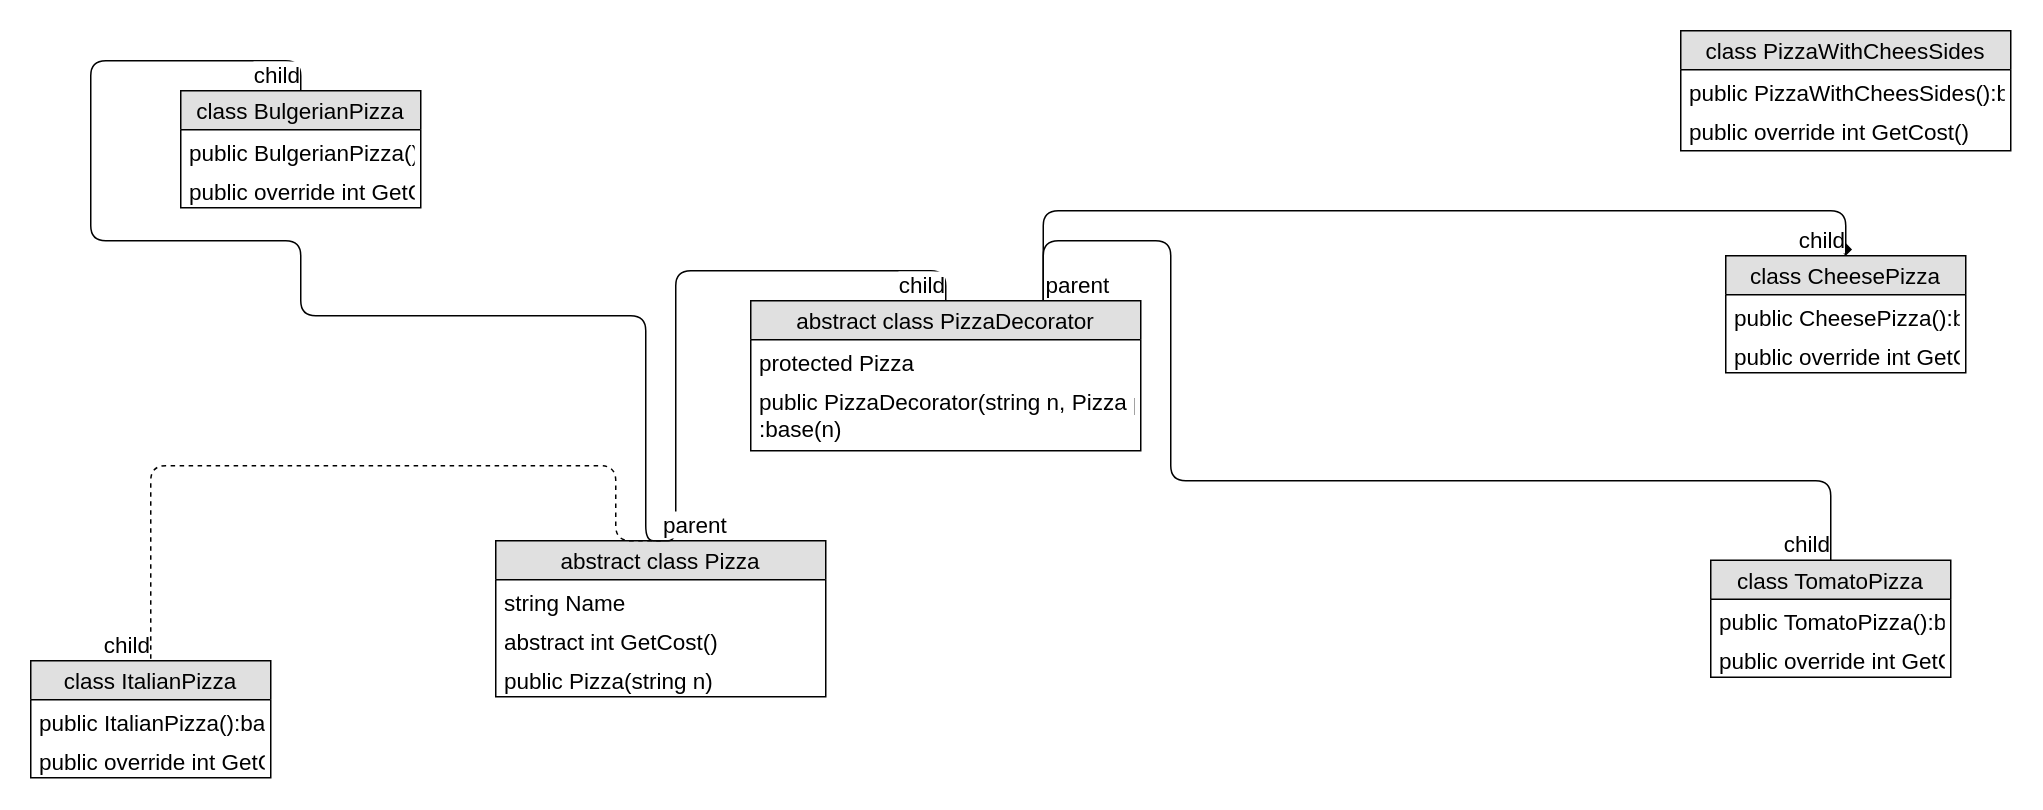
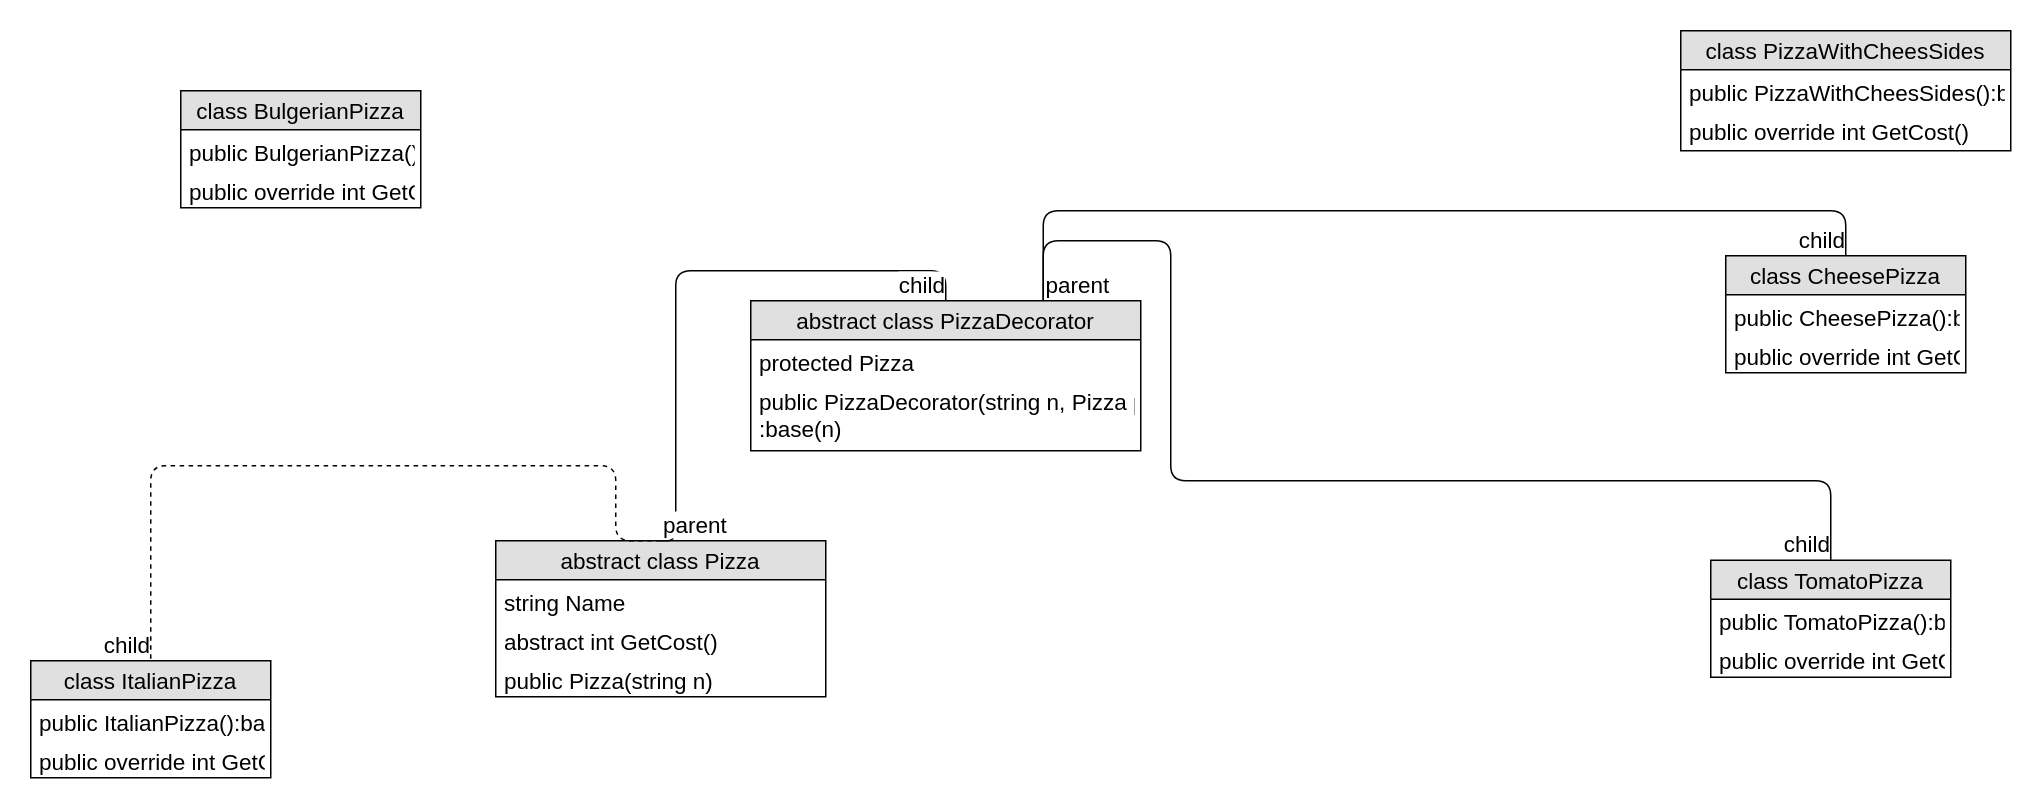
(1846, 243) -> (1846, 249)
(301, 256) -> none
